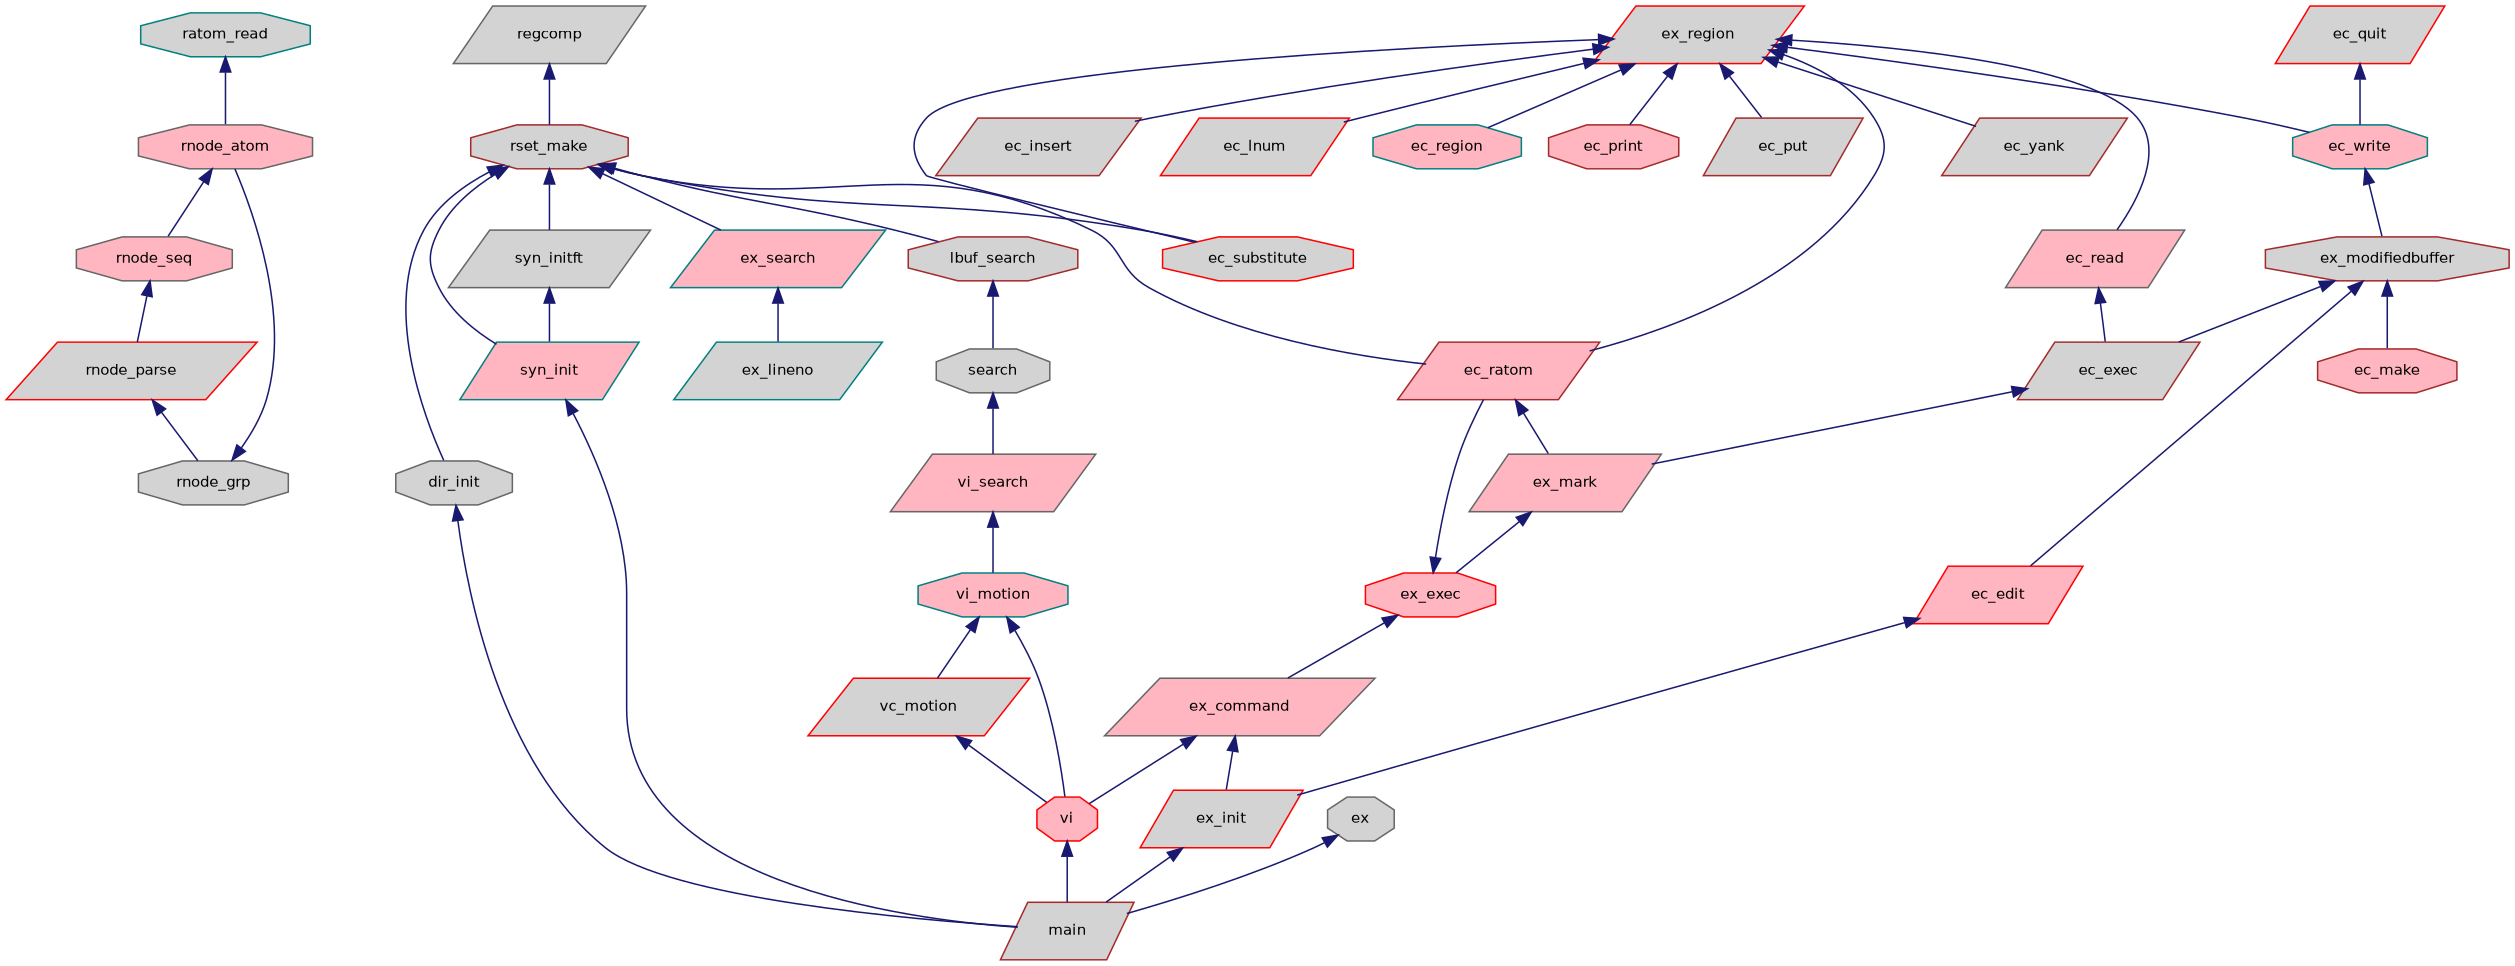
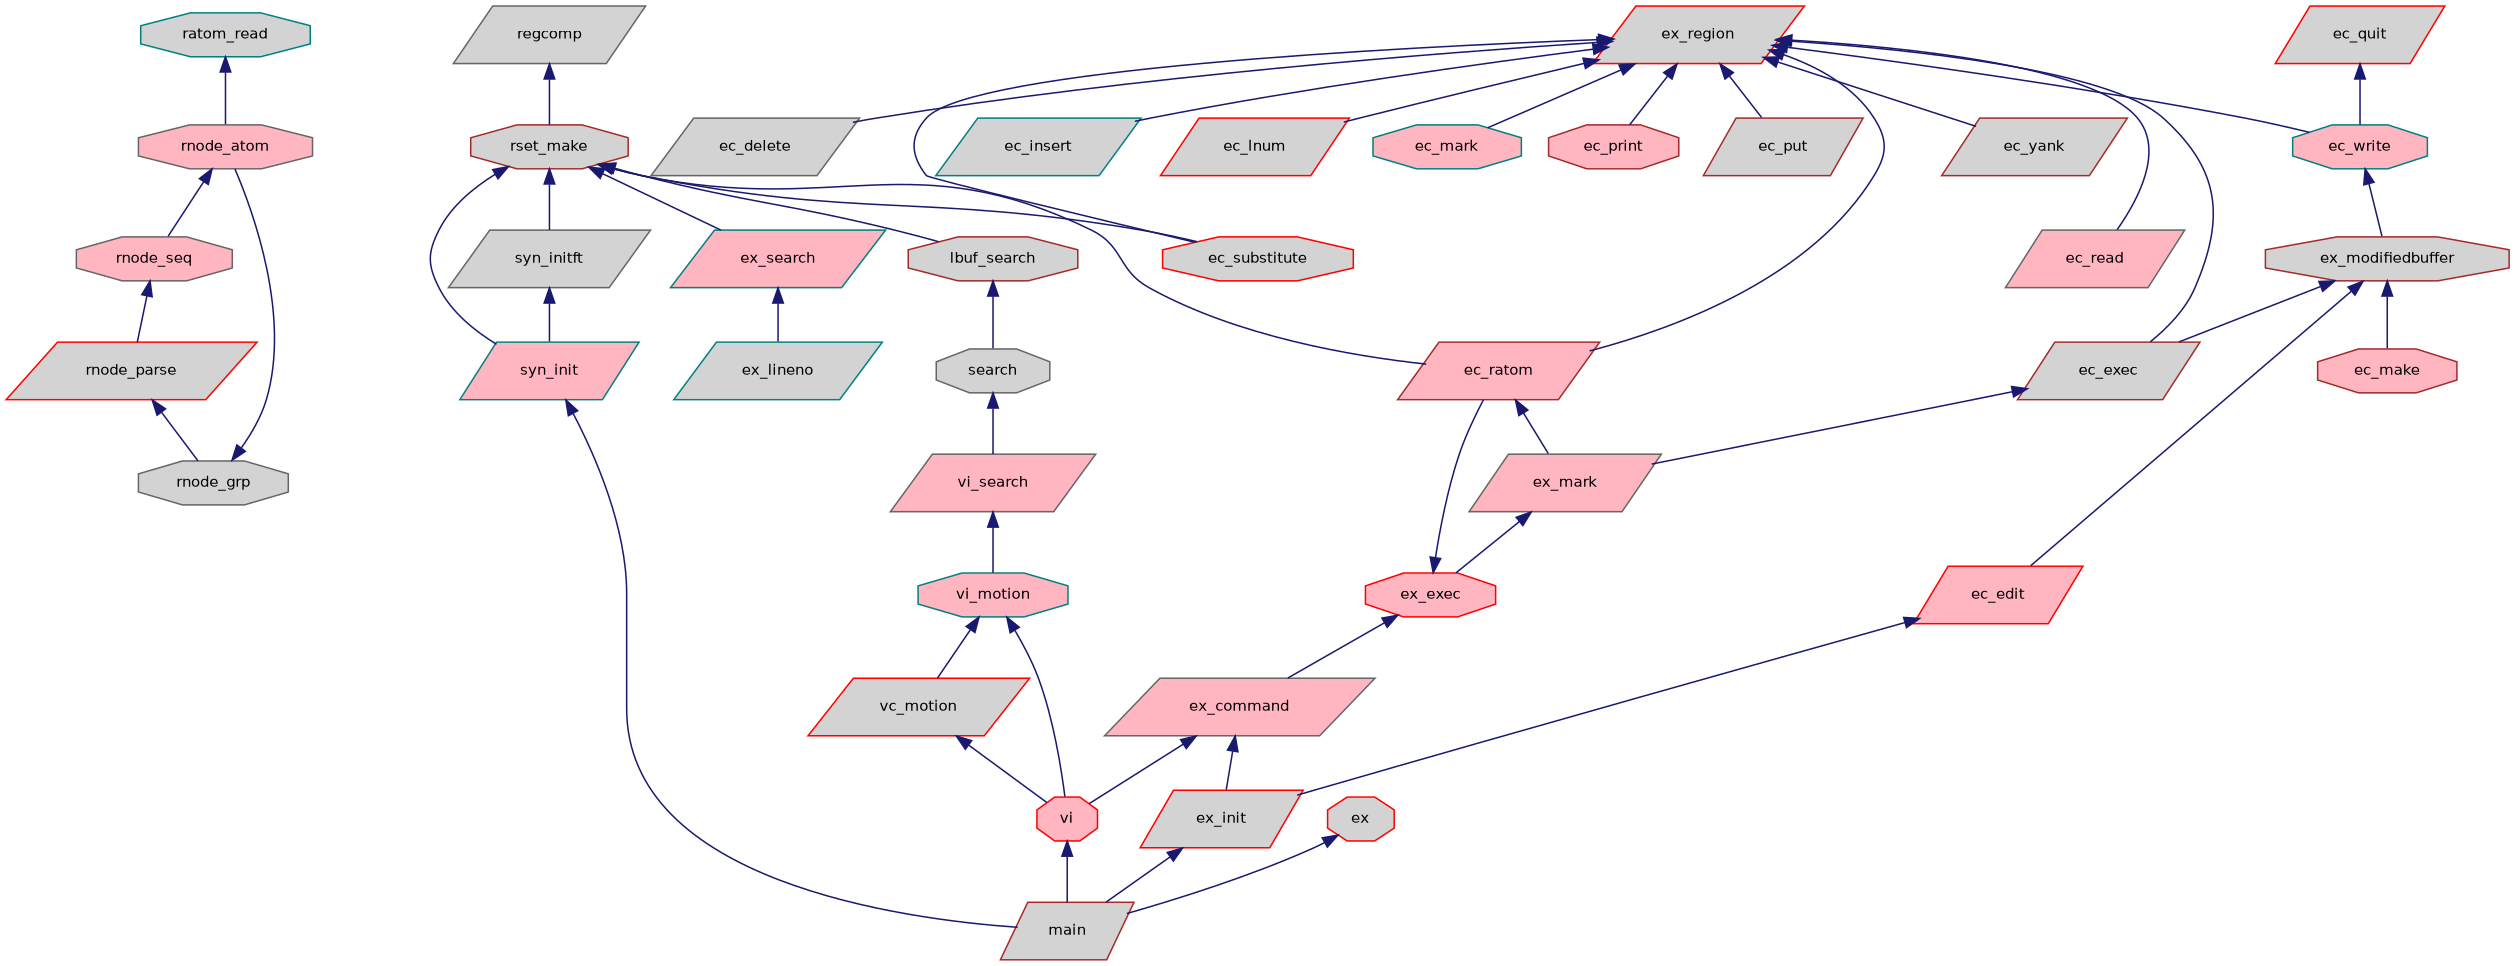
none -> (755, 147)
(1038, 147) -> (1038, 147)
(1447, 147) -> (1447, 147)
(2103, 322) -> (2151, 110)
(454, 483) -> none
(1361, 819) -> (1361, 819)
